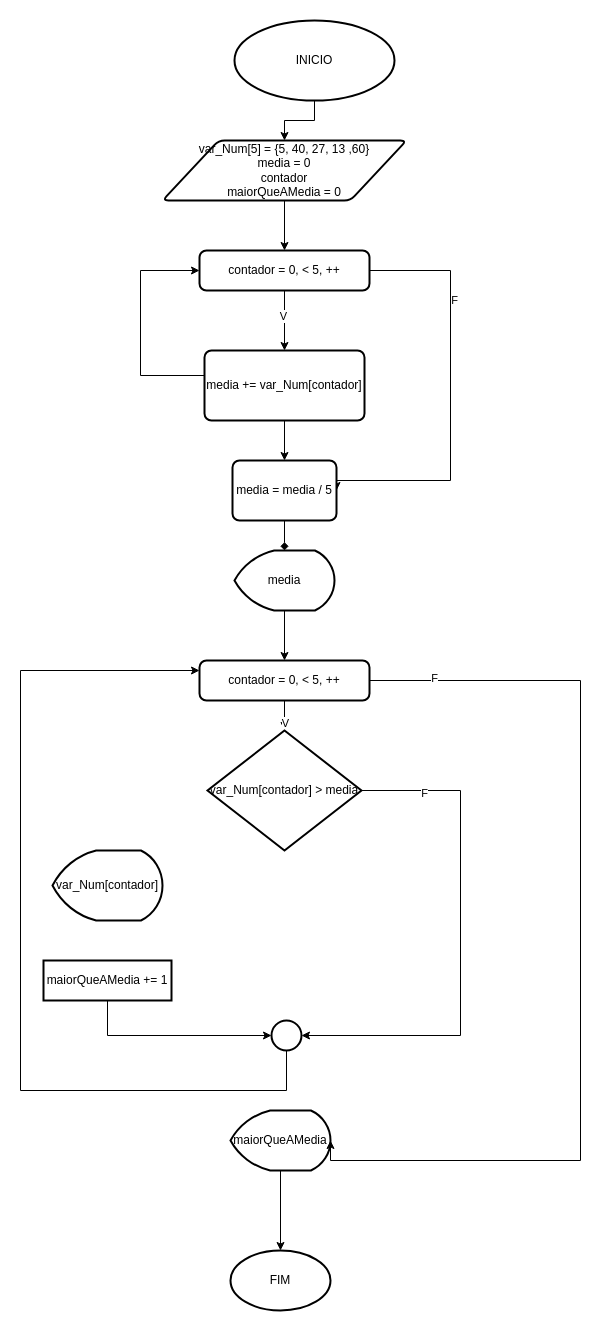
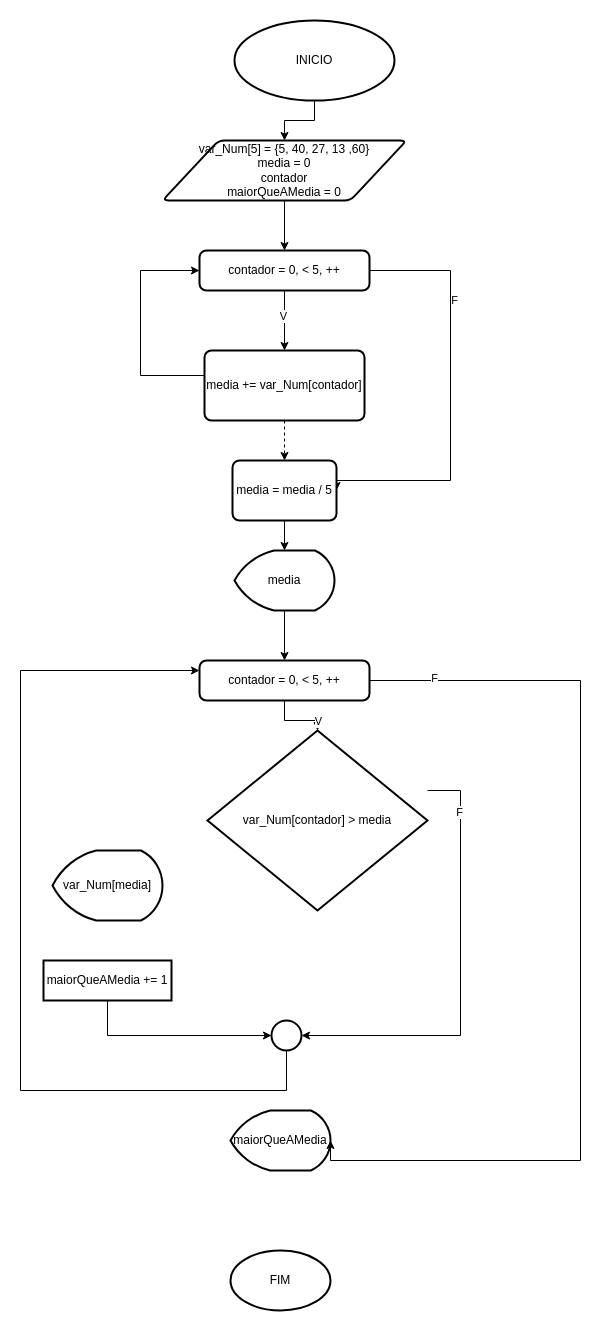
(285, 437) -> (285, 437)
(285, 542) -> (285, 542)
(285, 791) -> (318, 821)
(108, 886) -> (108, 886)
(281, 1207) -> none
